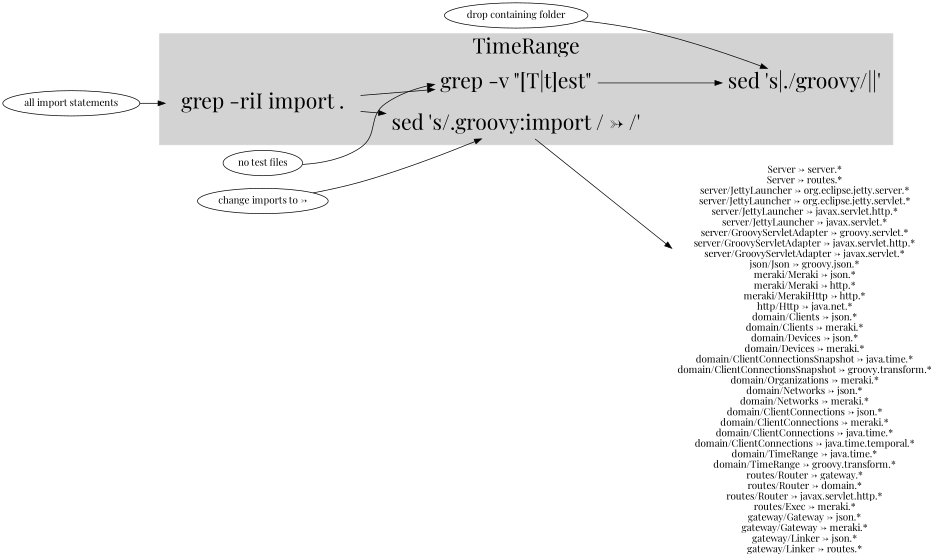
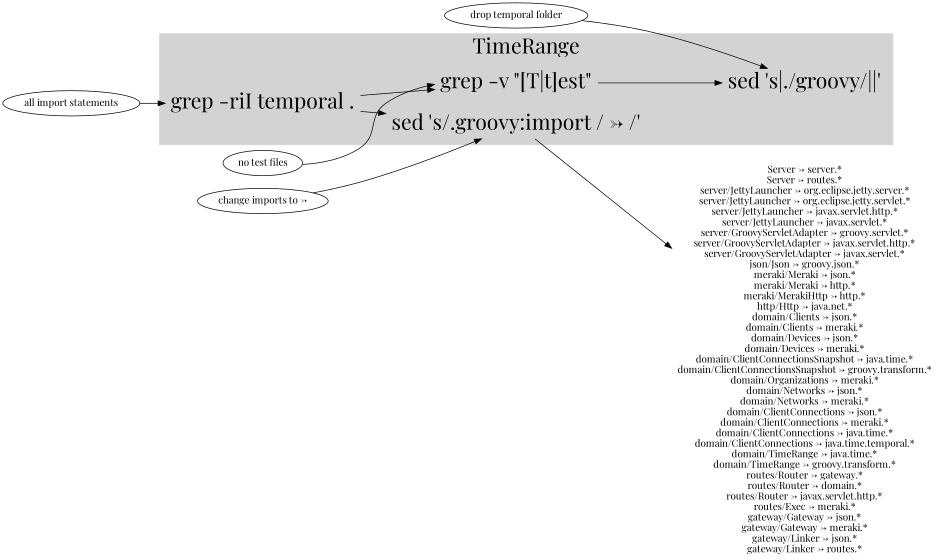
(516, 15) -> (516, 15)
(263, 103) -> (263, 103)
